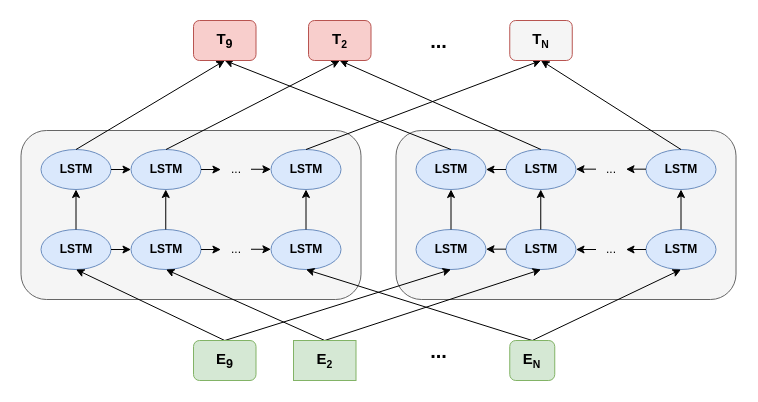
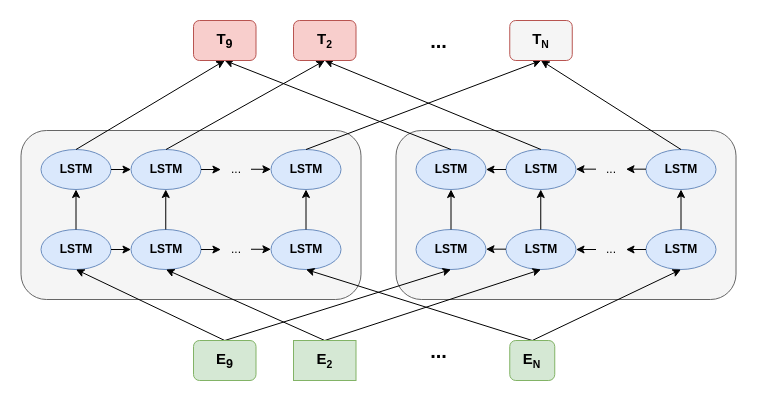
(340, 41) -> (325, 41)
